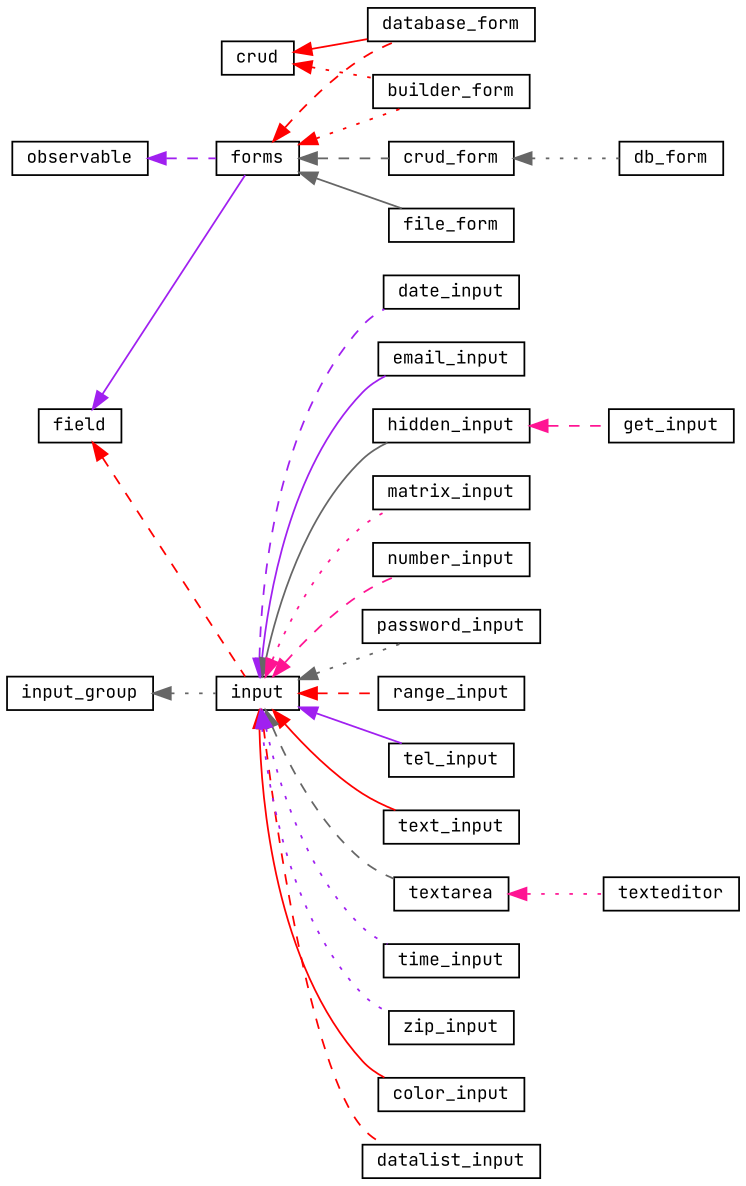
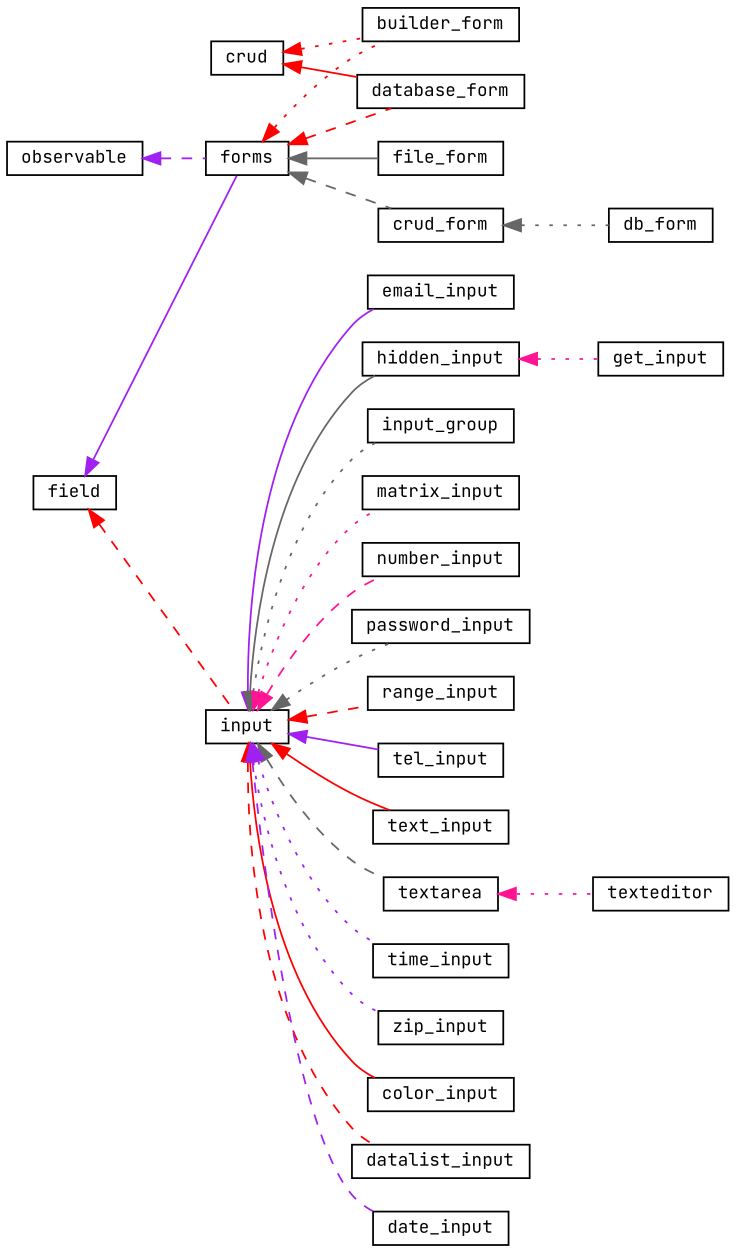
(578, 426) -> (568, 359)
(193, 693) -> (291, 555)
